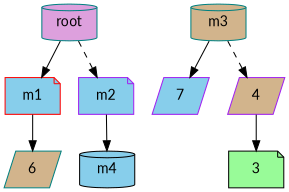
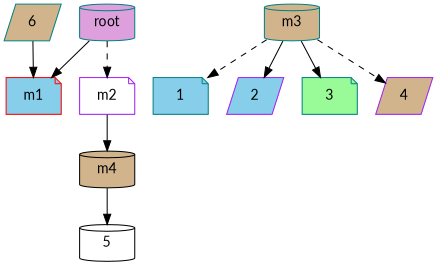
(106, 96) -> (107, 96)
none -> (181, 96)
(181, 96) -> (255, 96)
(33, 128) -> (33, 54)
(256, 128) -> (308, 55)
(107, 169) -> (107, 169)
(256, 169) -> (330, 96)
none -> (107, 243)
